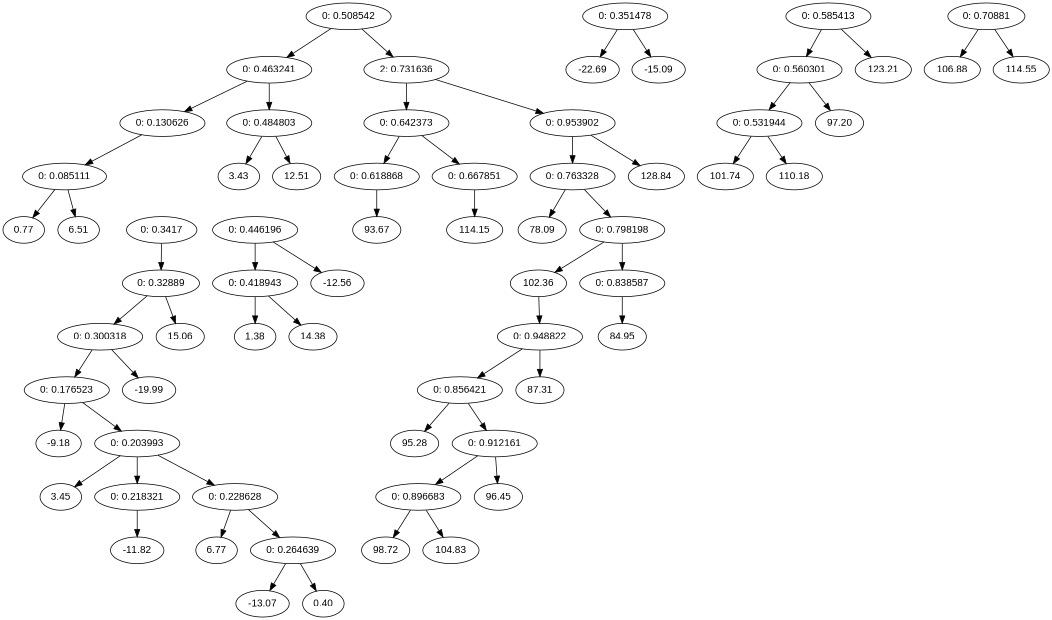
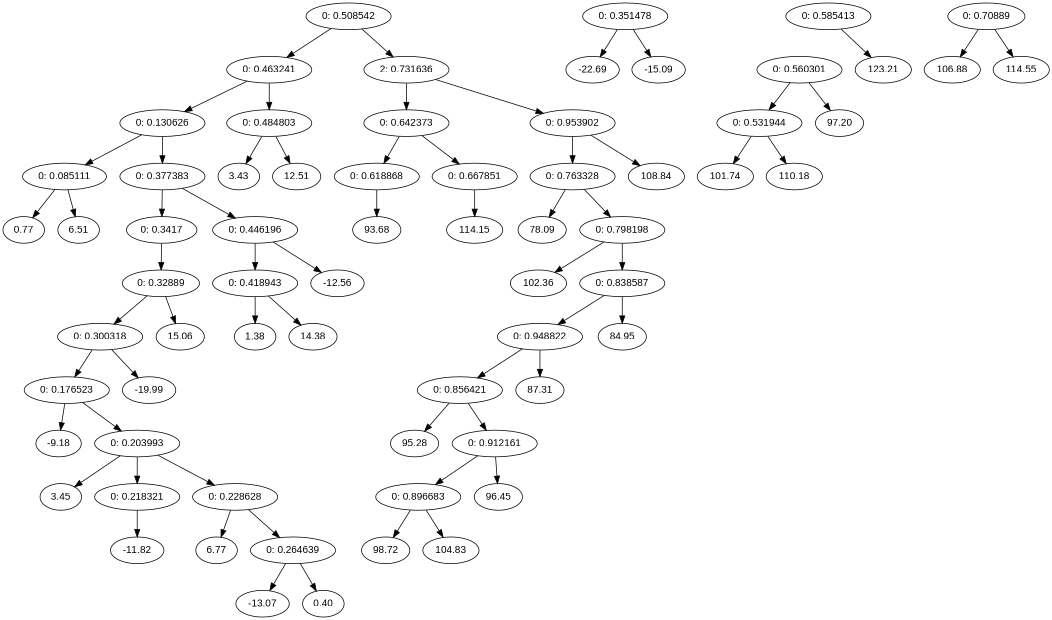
(986, 16) -> (986, 16)
(816, 40) -> none
none -> (162, 177)
(656, 177) -> (656, 177)
(377, 230) -> (377, 230)
(539, 306) -> (584, 308)
